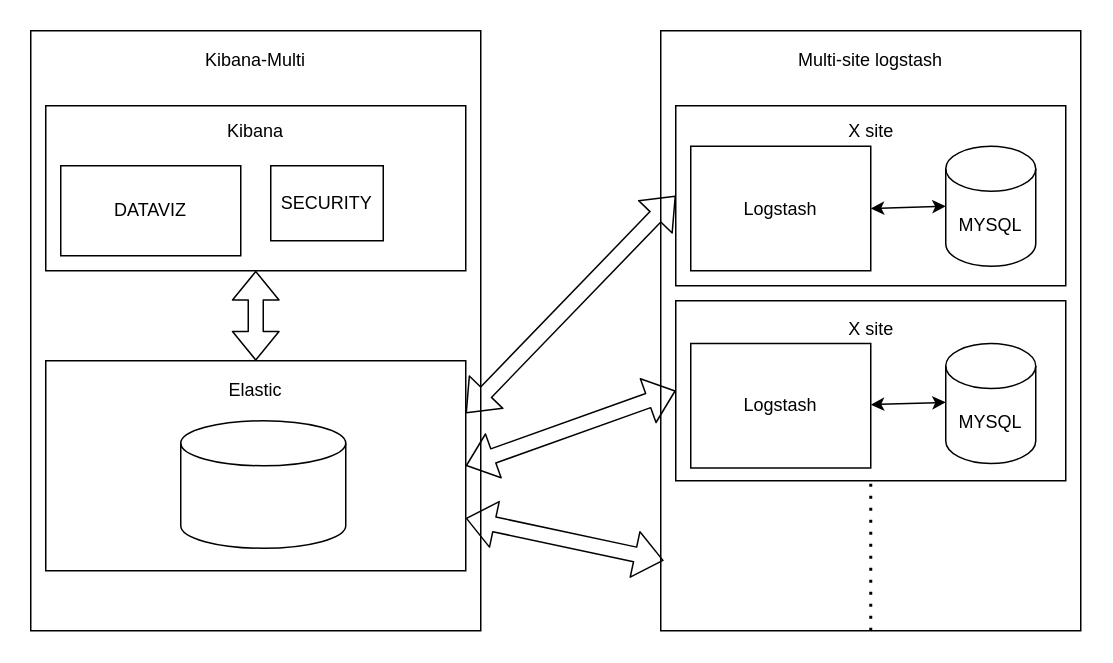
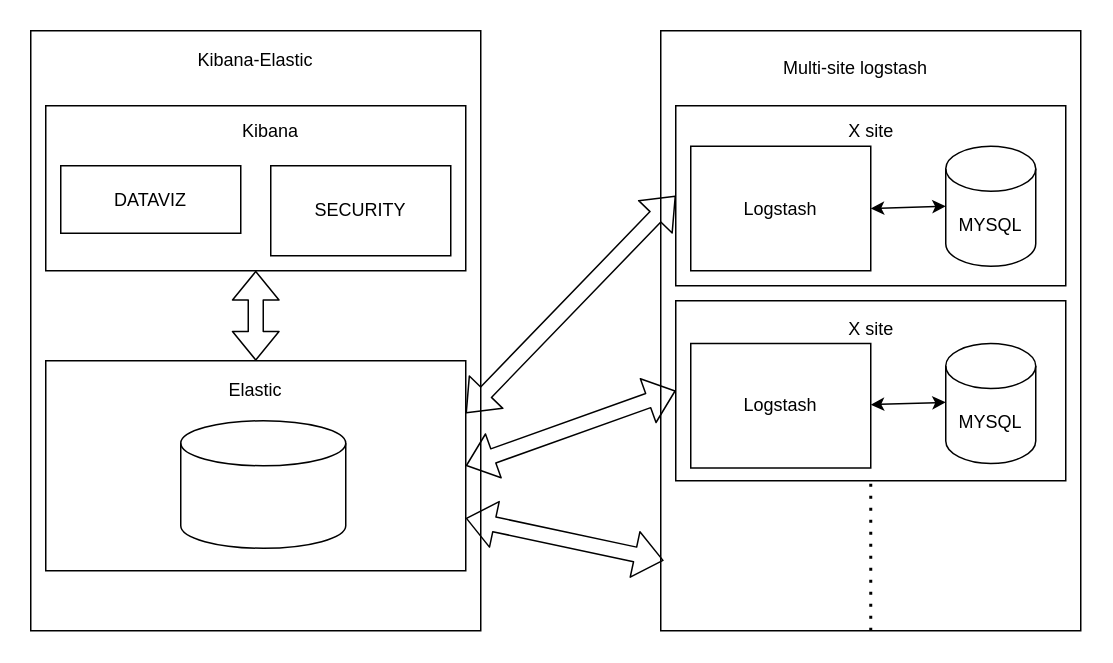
(256, 61) -> (256, 61)
(871, 61) -> (856, 68)
(256, 131) -> (271, 131)
(327, 203) -> (361, 211)
(151, 211) -> (151, 200)
